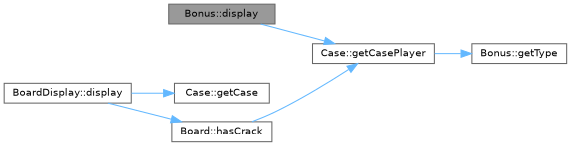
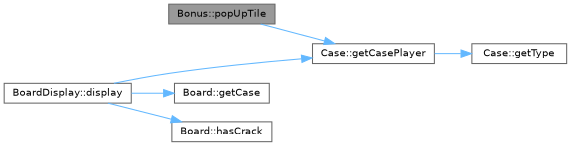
(222, 14) -> (222, 14)
(519, 54) -> (519, 54)
(222, 93) -> (222, 93)
(302, 98) -> (207, 68)
